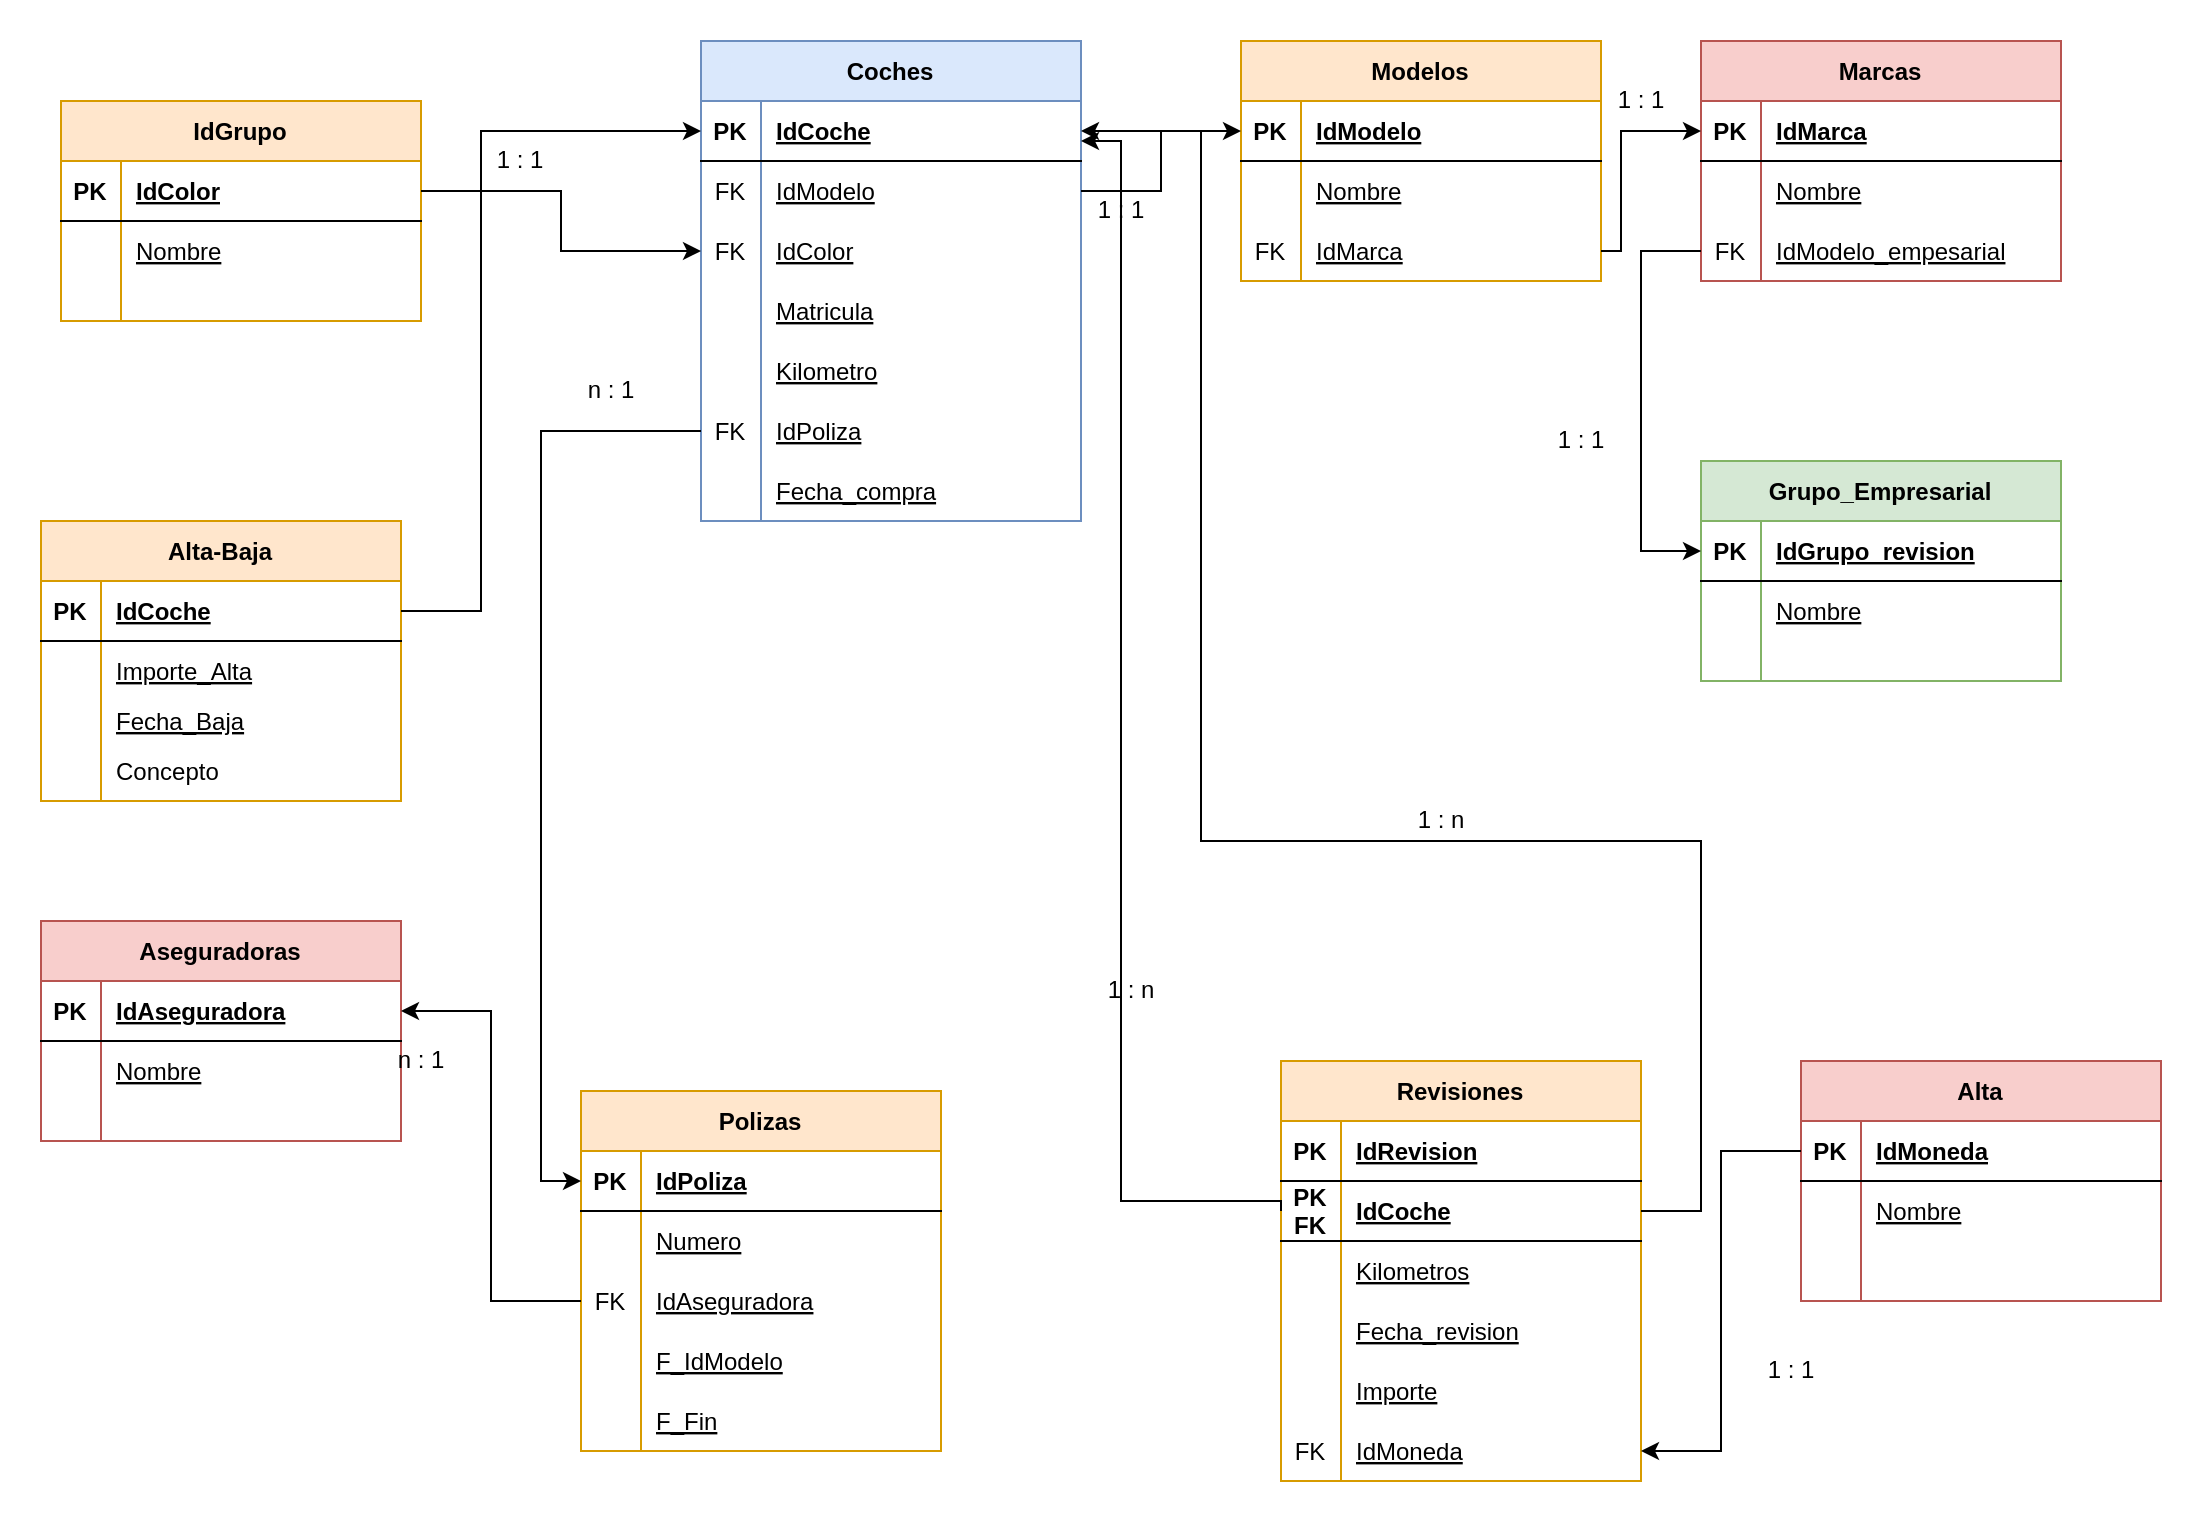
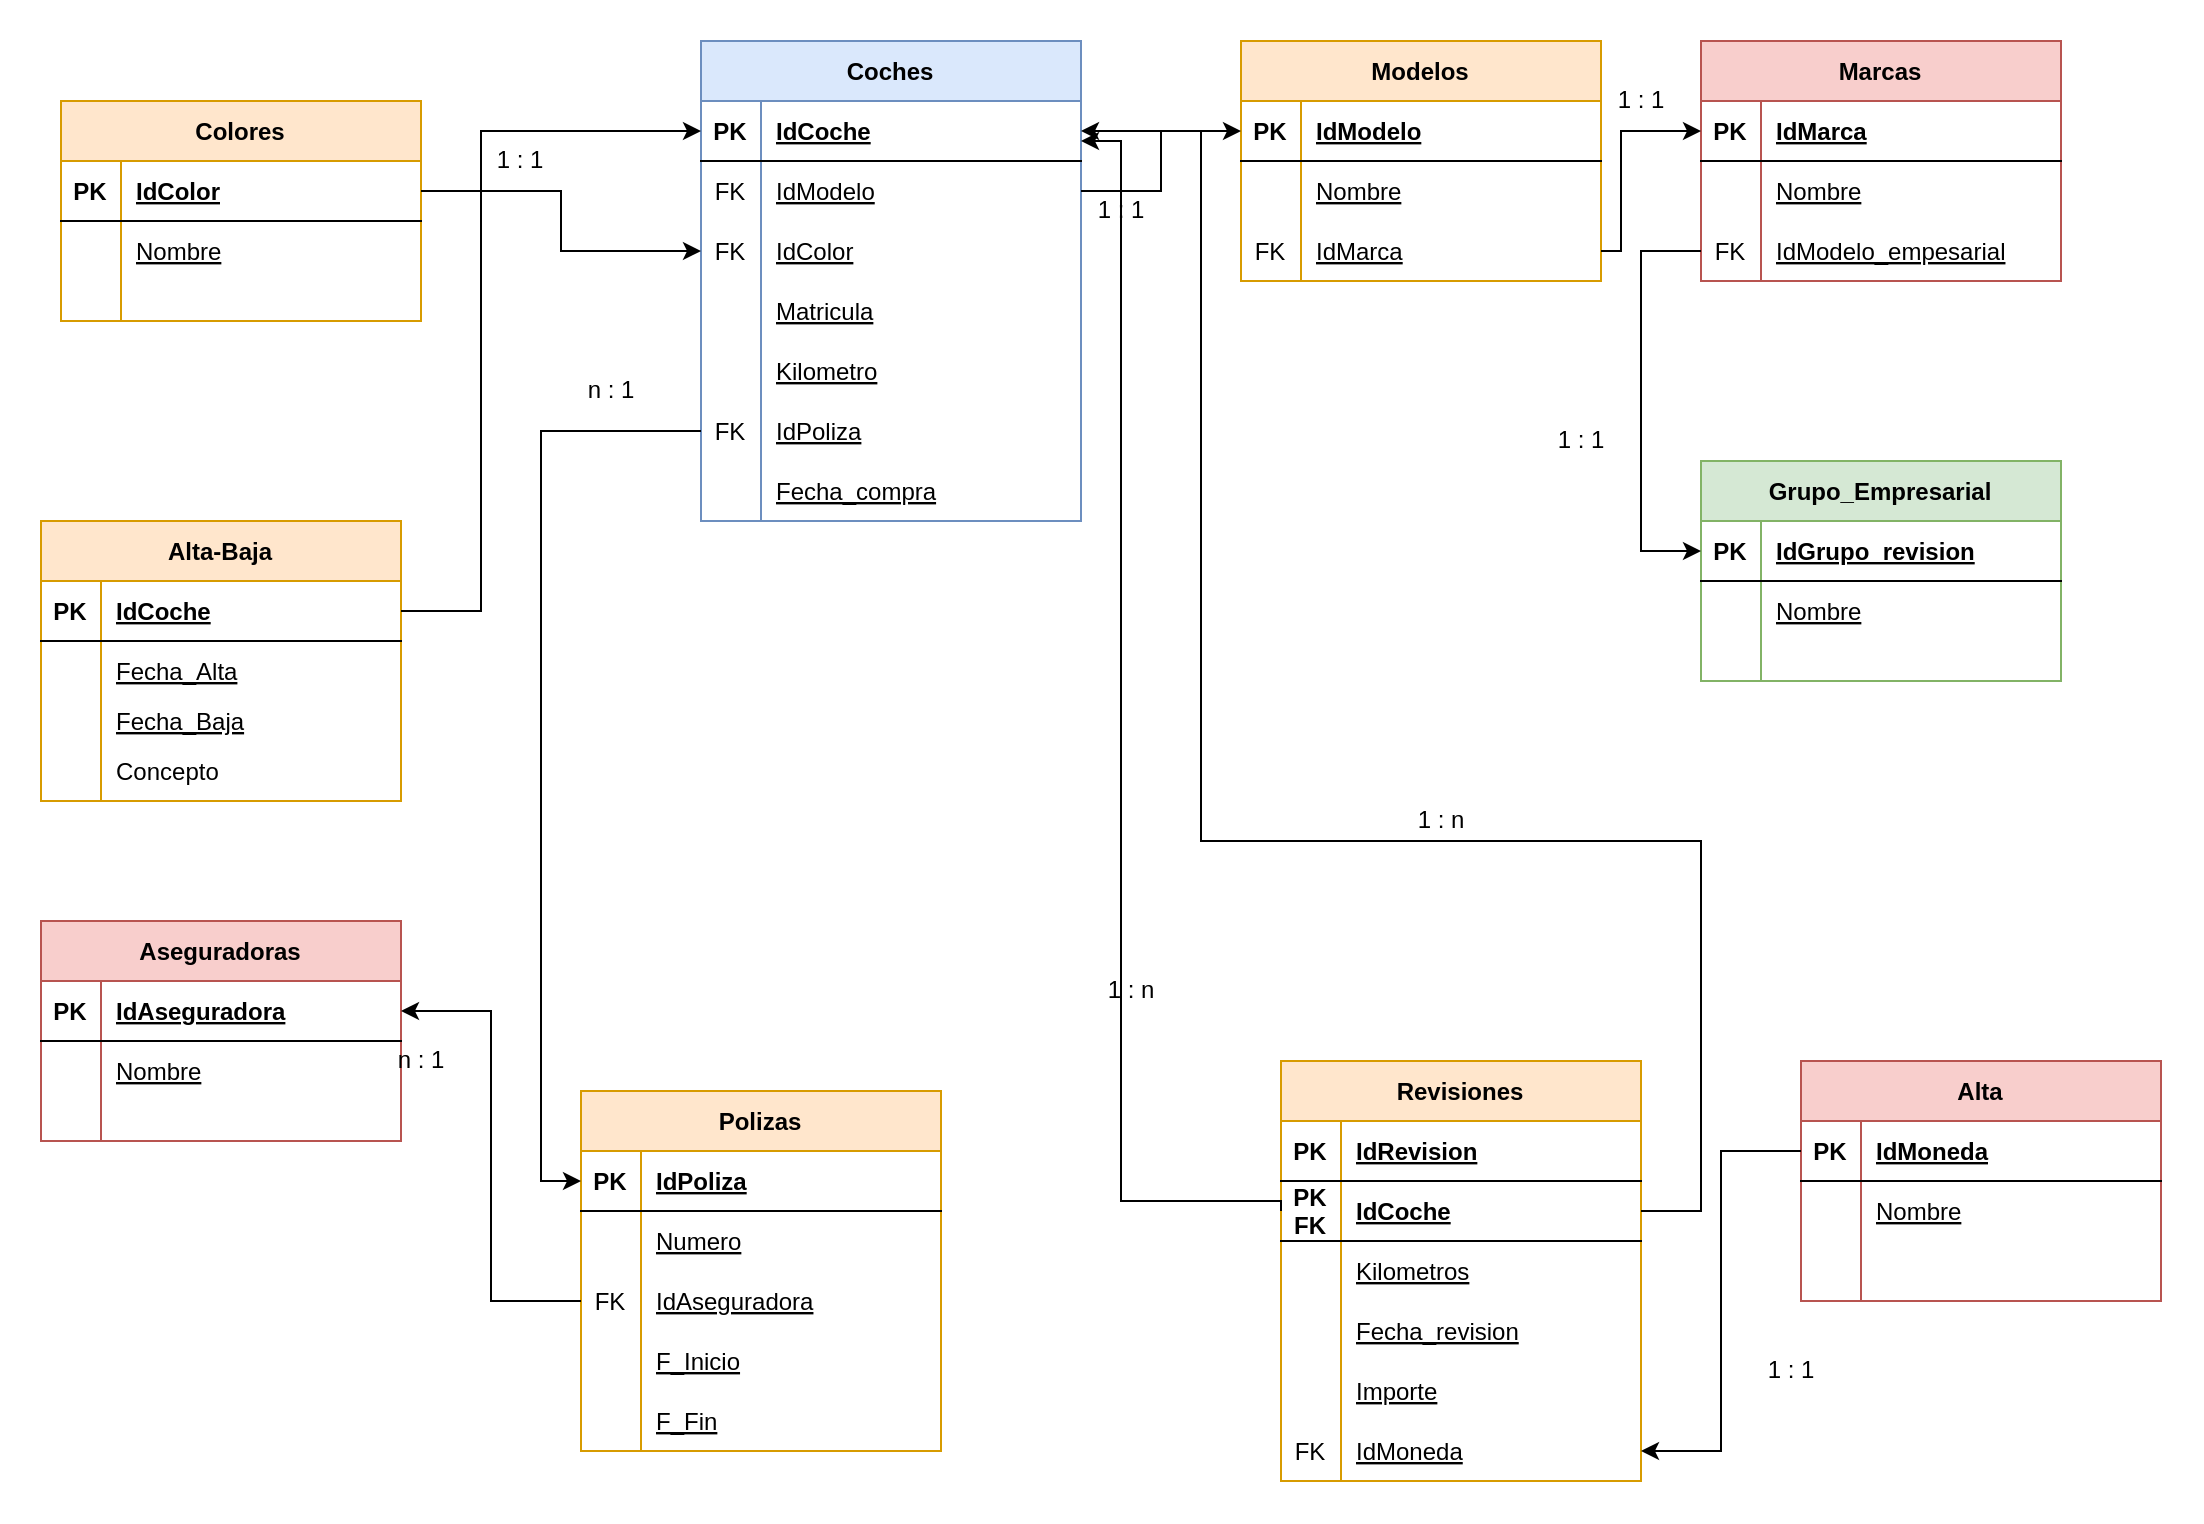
(240, 132) -> (240, 132)
(194, 672) -> (180, 672)
(720, 1362) -> (704, 1362)
